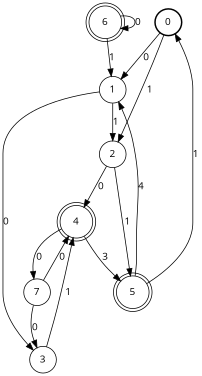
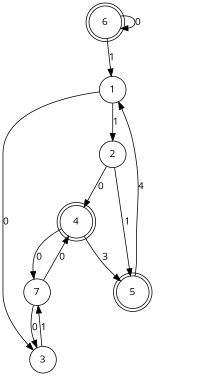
(168, 22) -> none
(60, 296) -> (40, 330)
